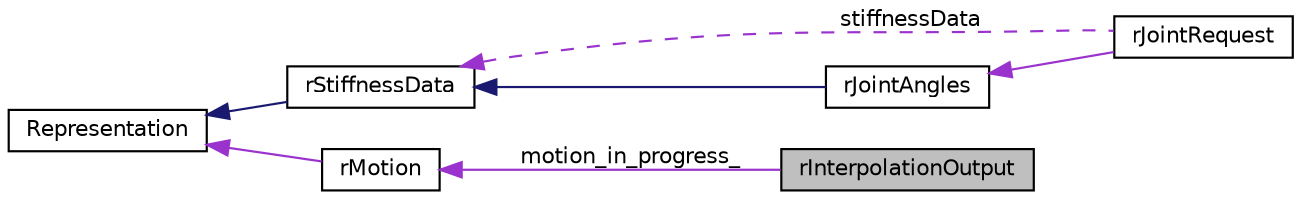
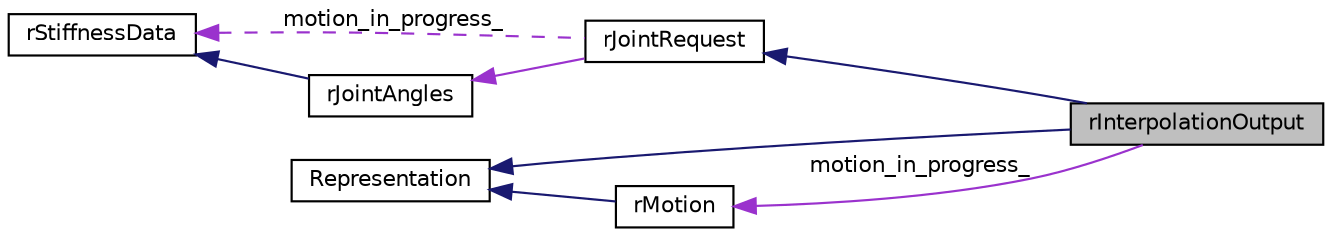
(908, 21) -> (391, 21)
none -> (937, 78)
(258, 107) -> (791, 145)
(275, 155) -> (564, 197)
